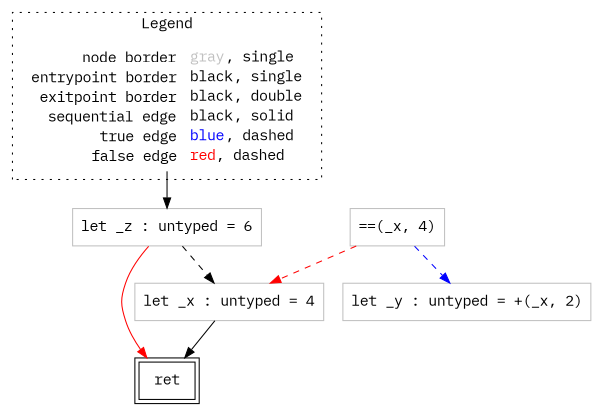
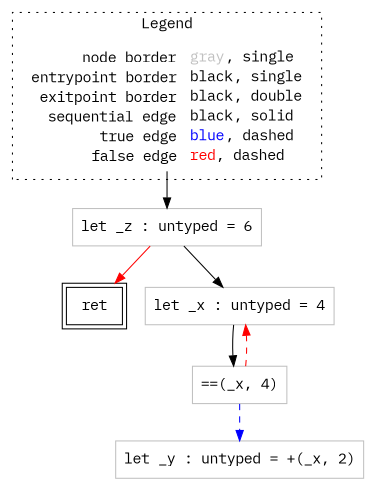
(195, 261) -> (200, 263)
(203, 335) -> (233, 340)
